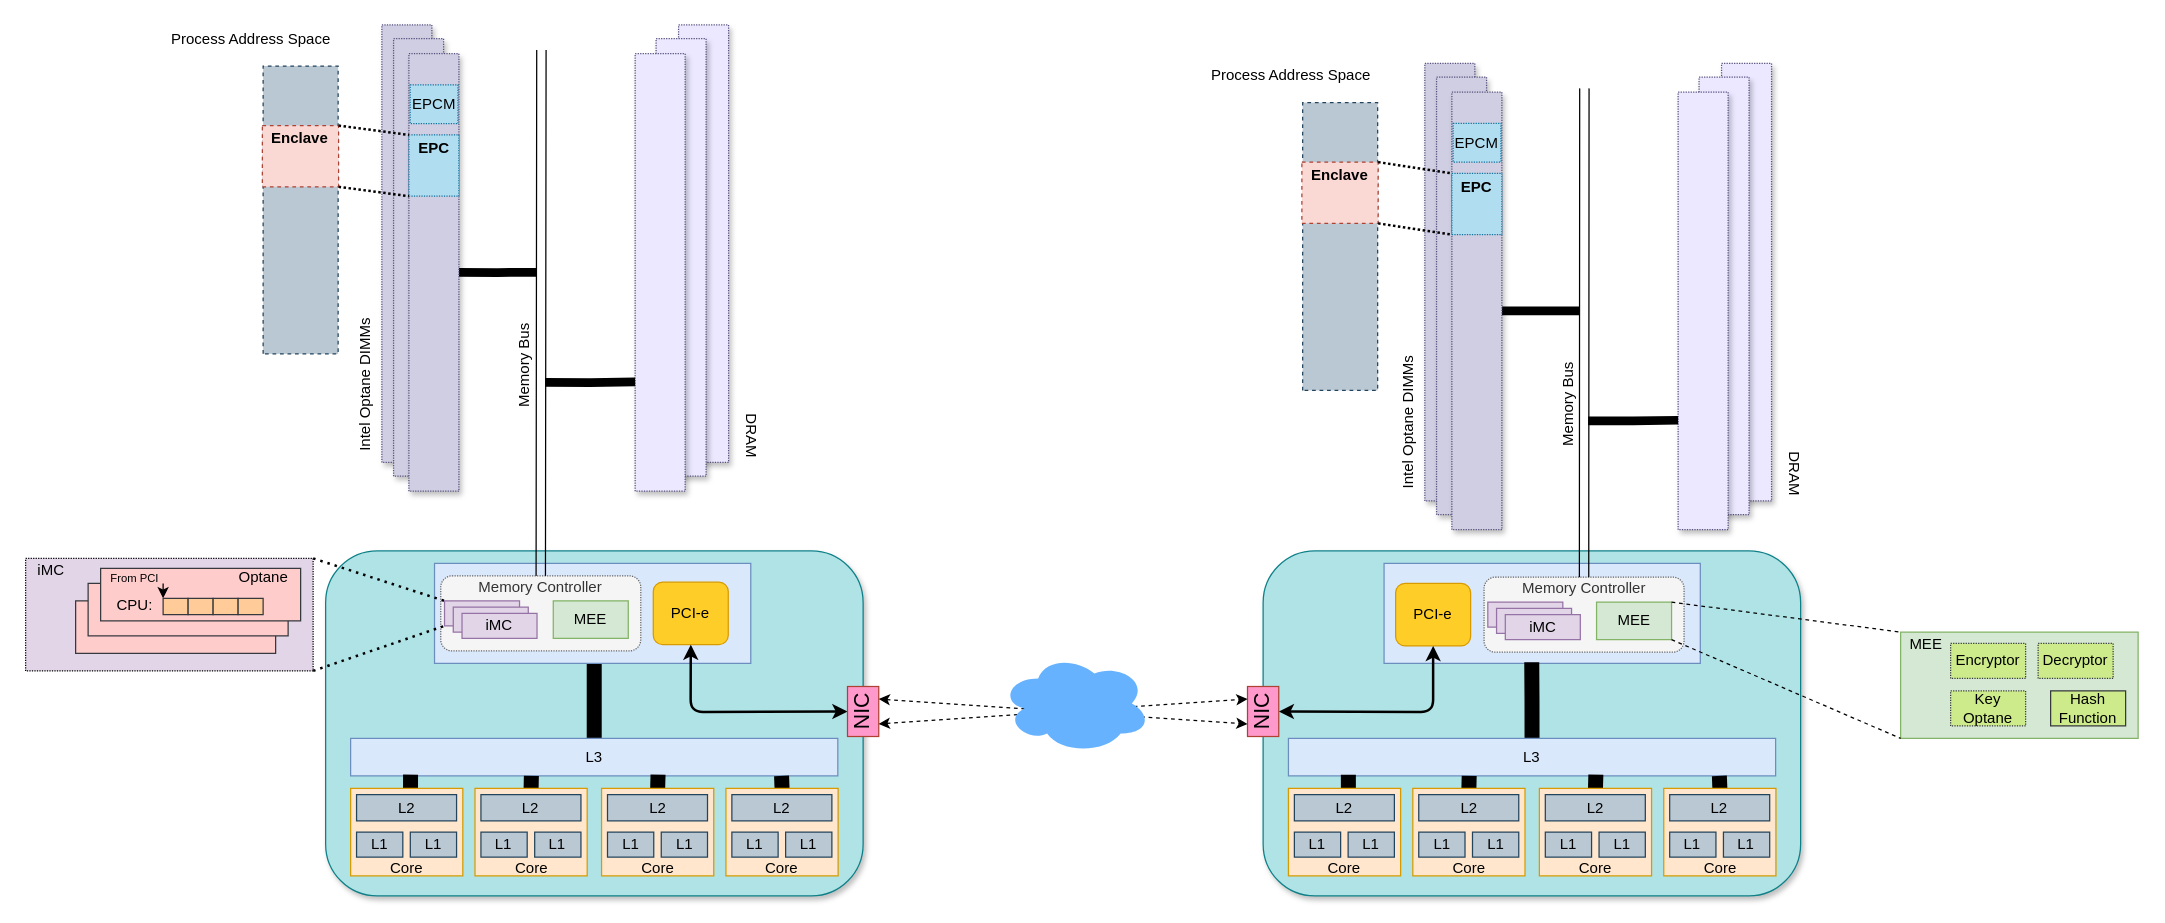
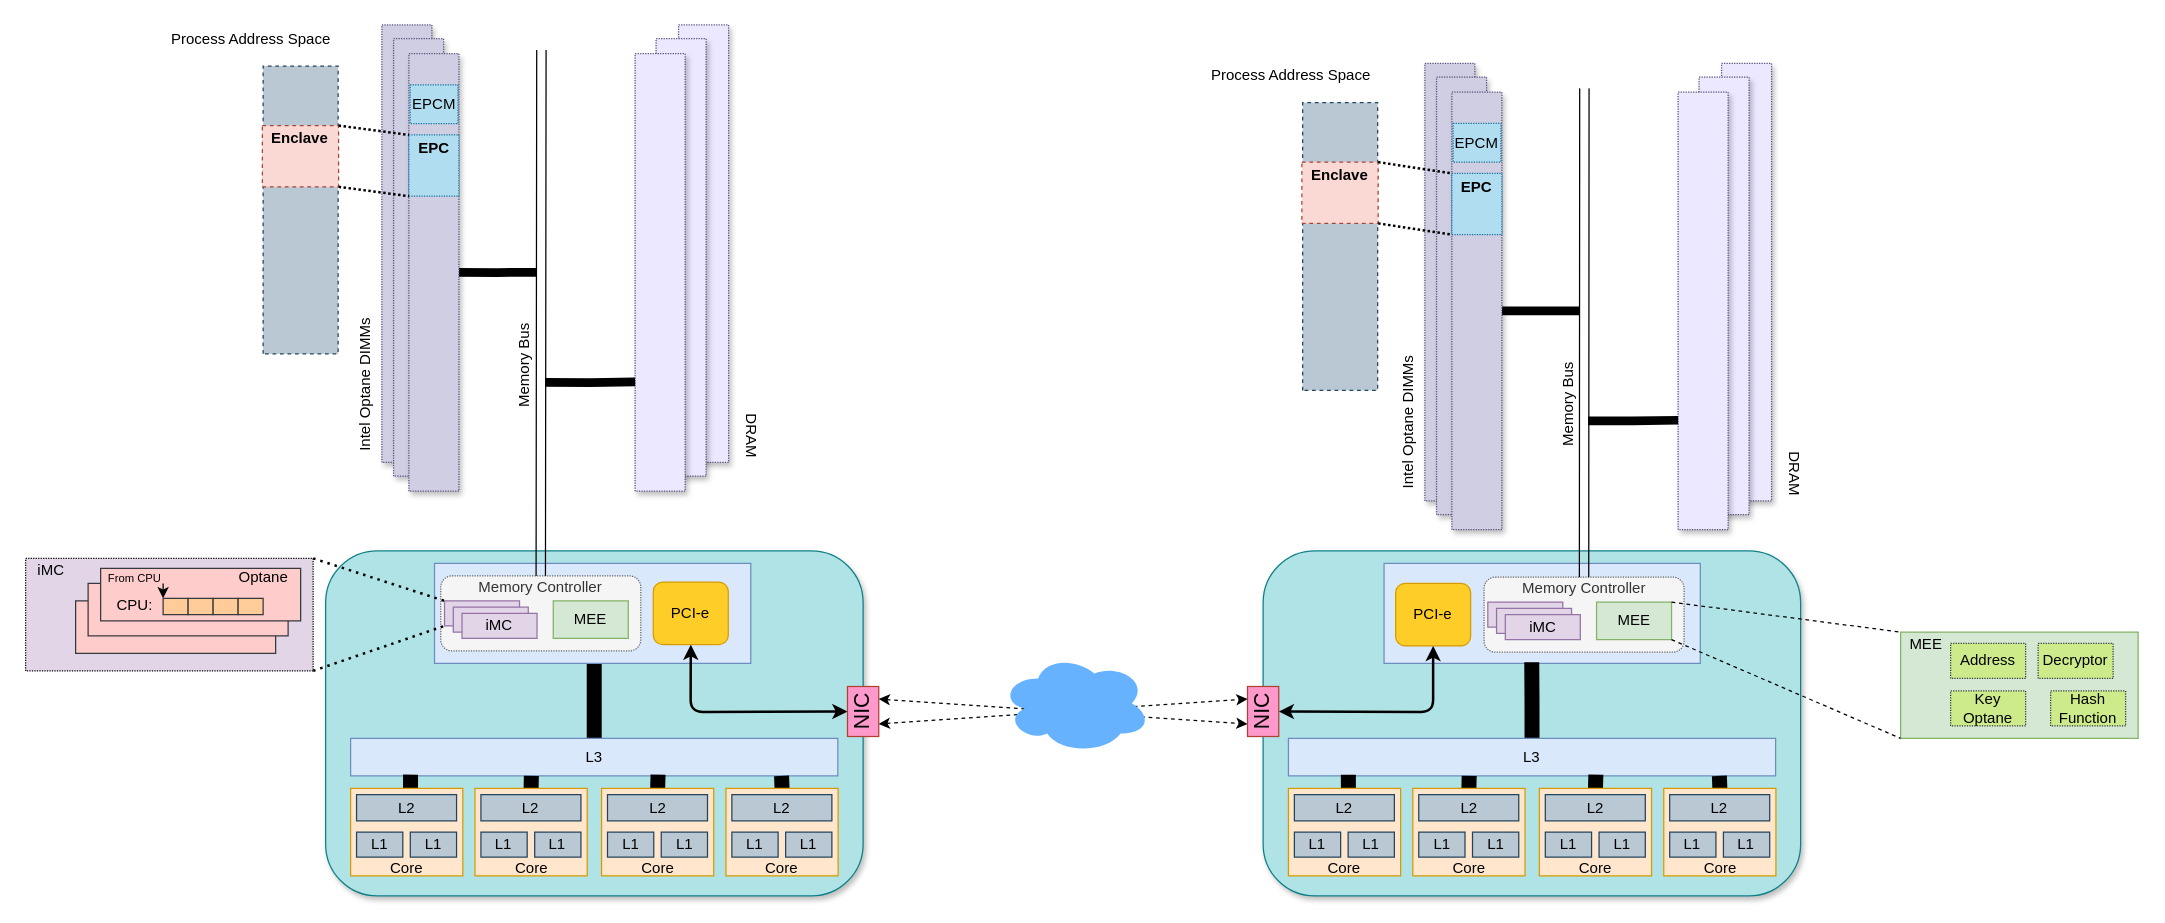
(135, 577) -> (135, 577)
(1988, 661) -> (1988, 661)
(2088, 708) -> (2088, 708)
